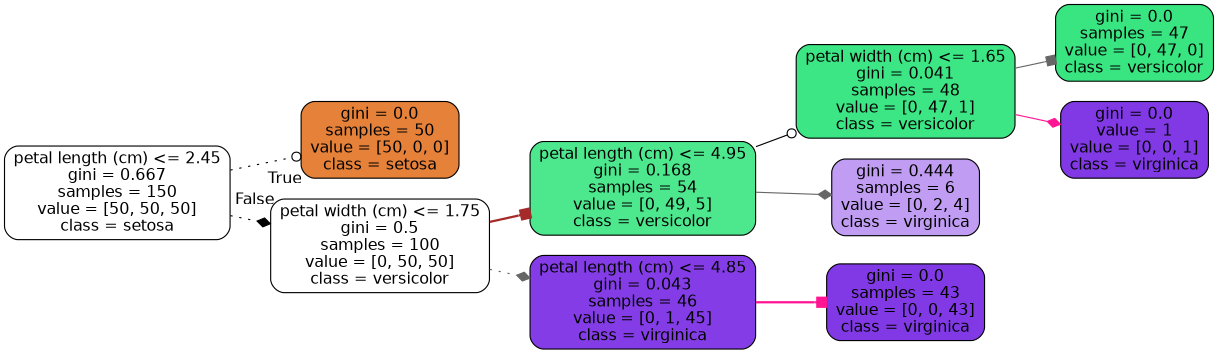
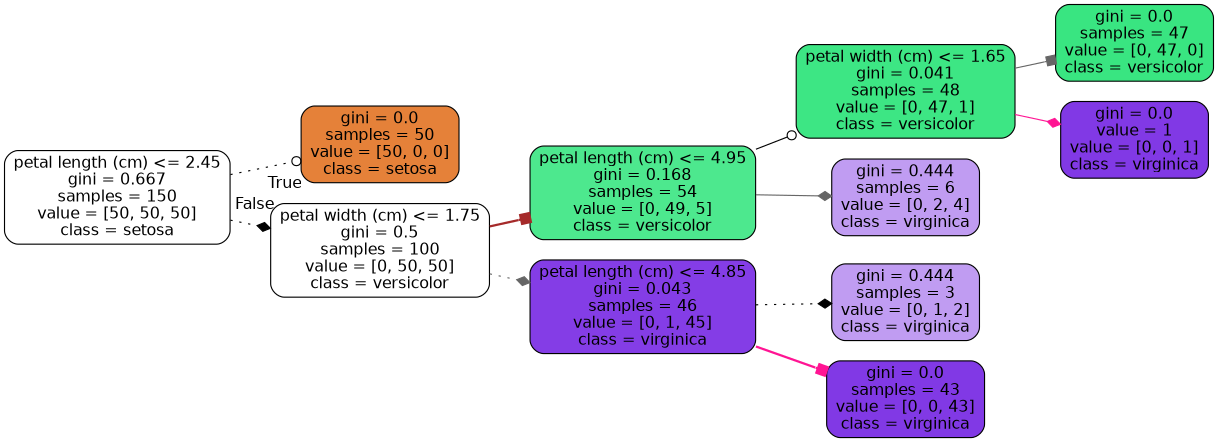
none -> (906, 302)
